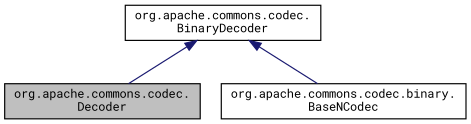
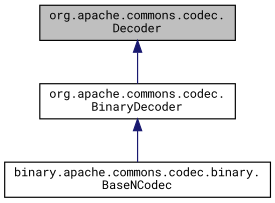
(158, 65) -> (138, 68)
(344, 101) -> (138, 180)
